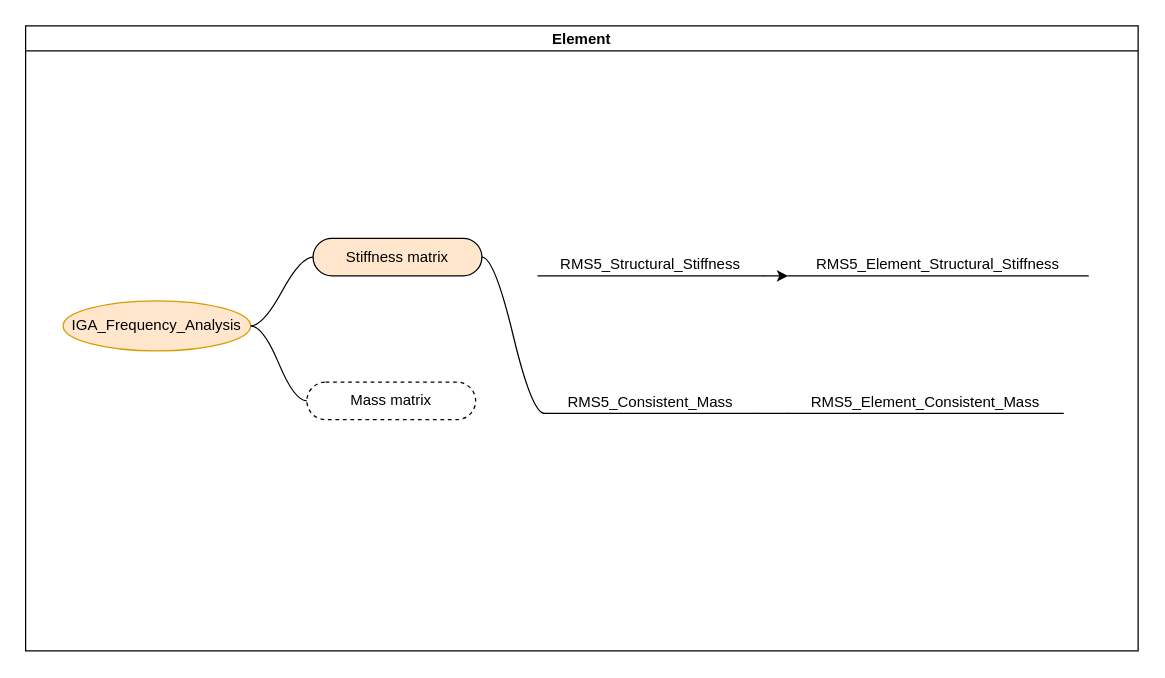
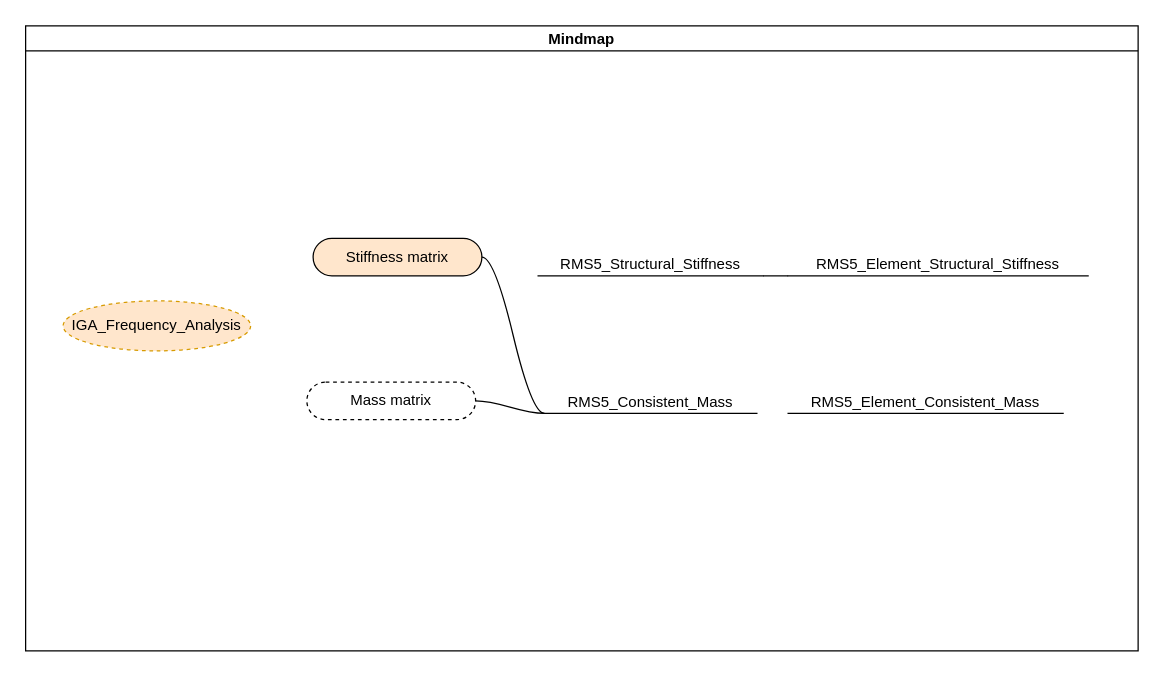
(581, 39) -> (581, 39)
(778, 276) -> (781, 276)
(282, 290) -> none
(157, 326) -> (157, 326)
(279, 364) -> none
none -> (508, 406)
(773, 413) -> none
